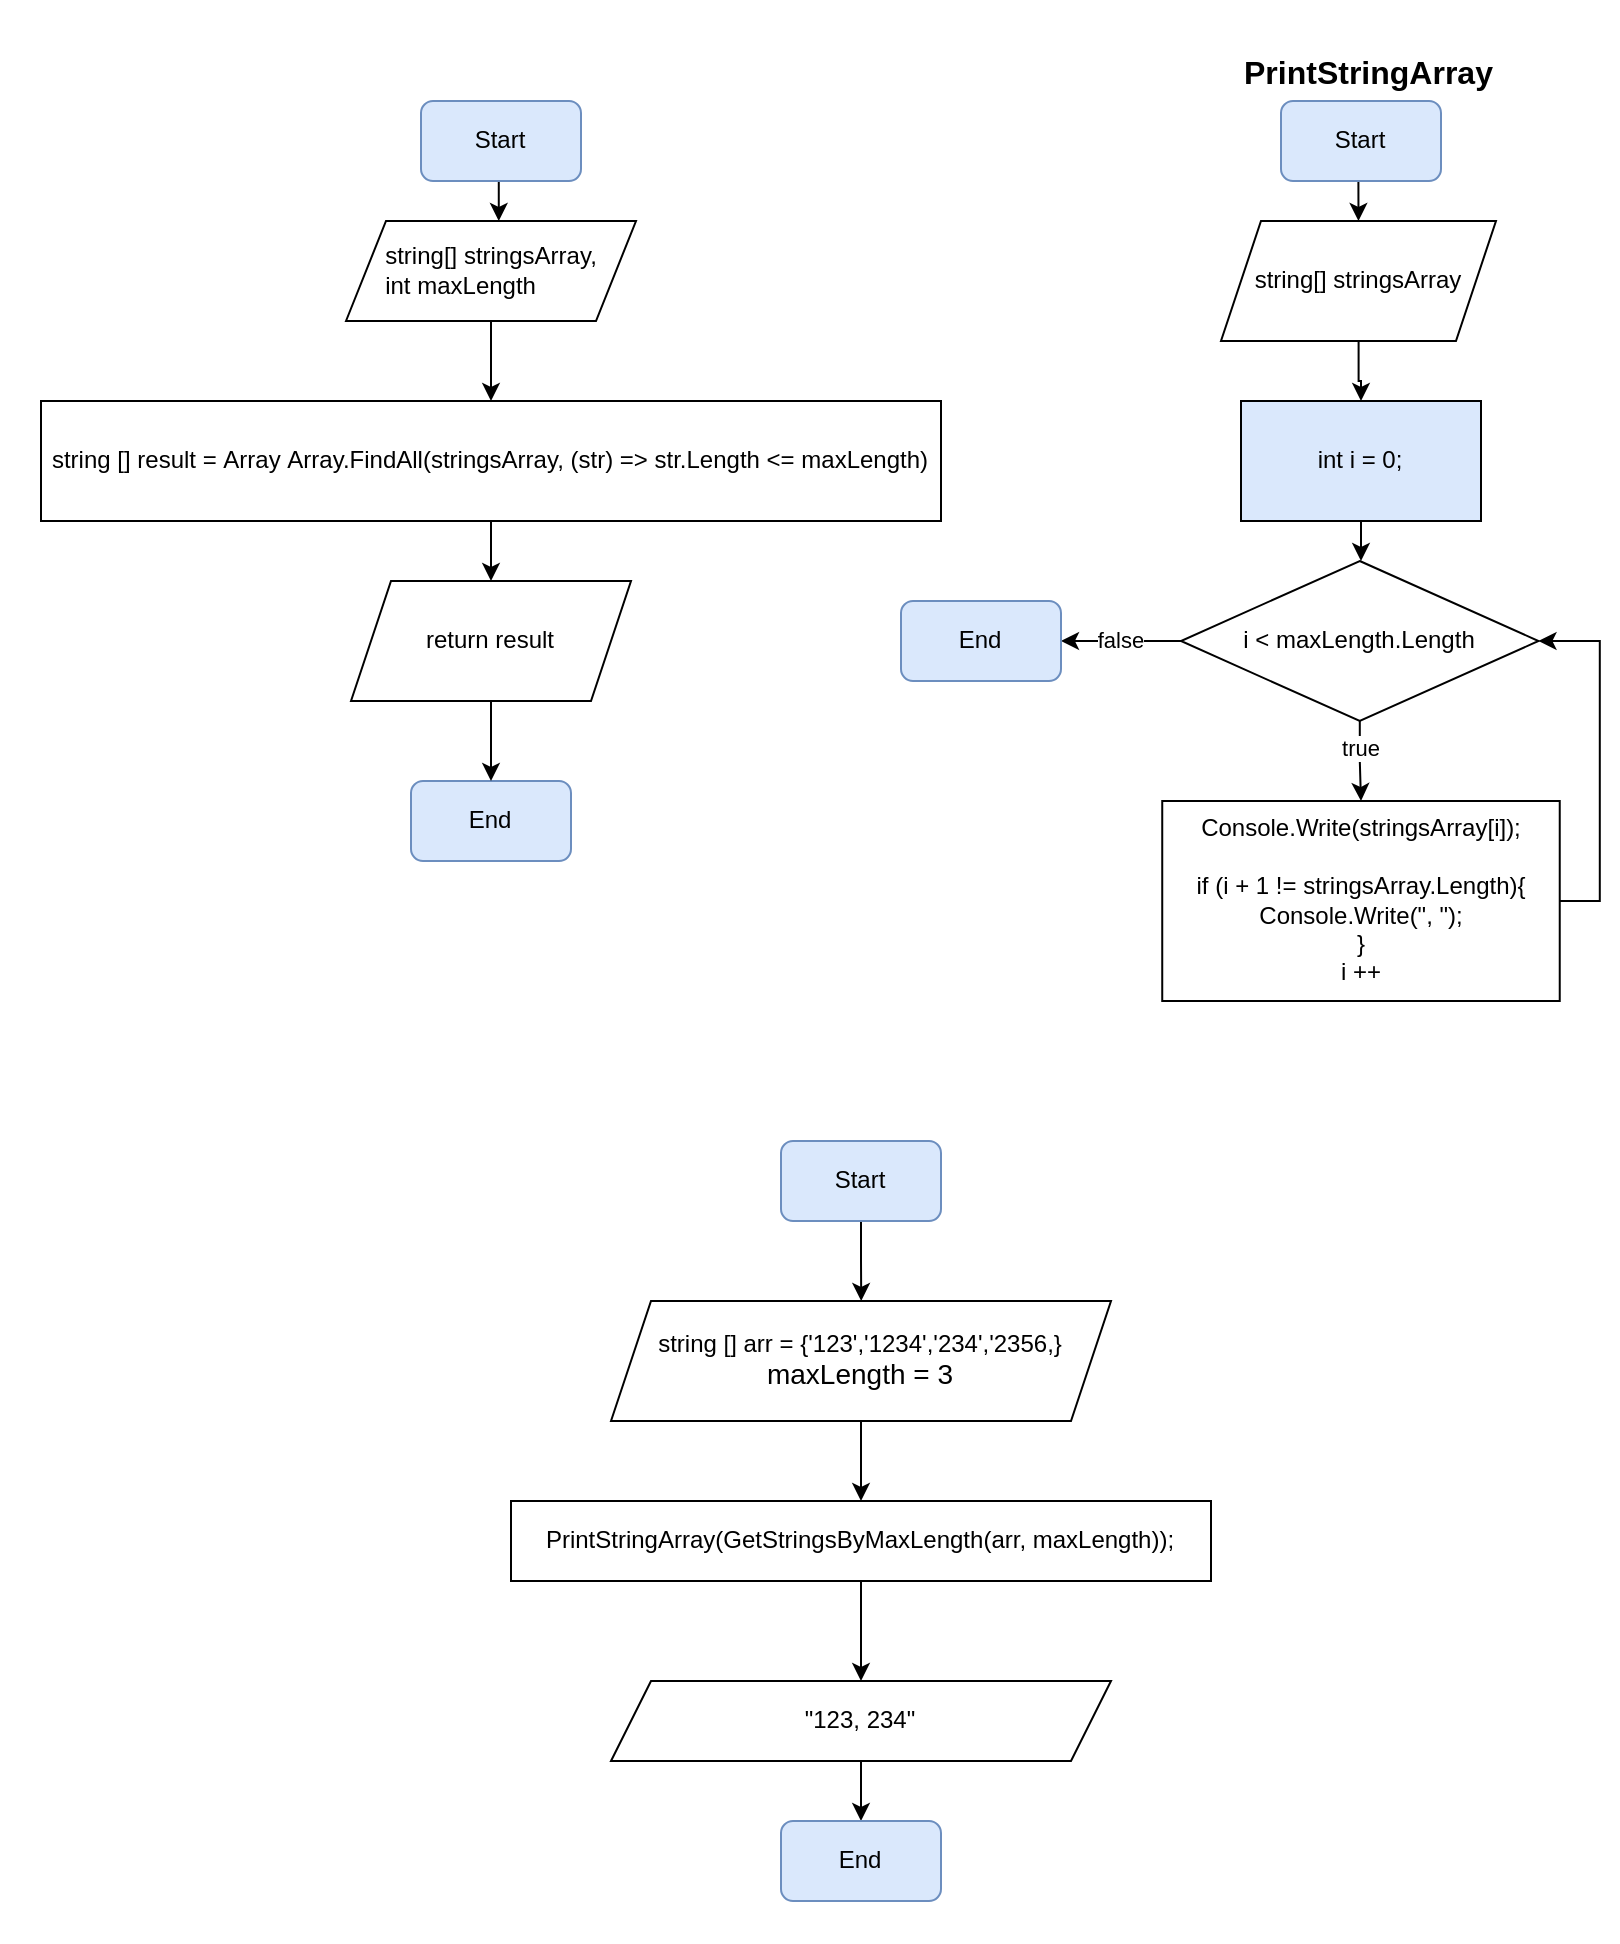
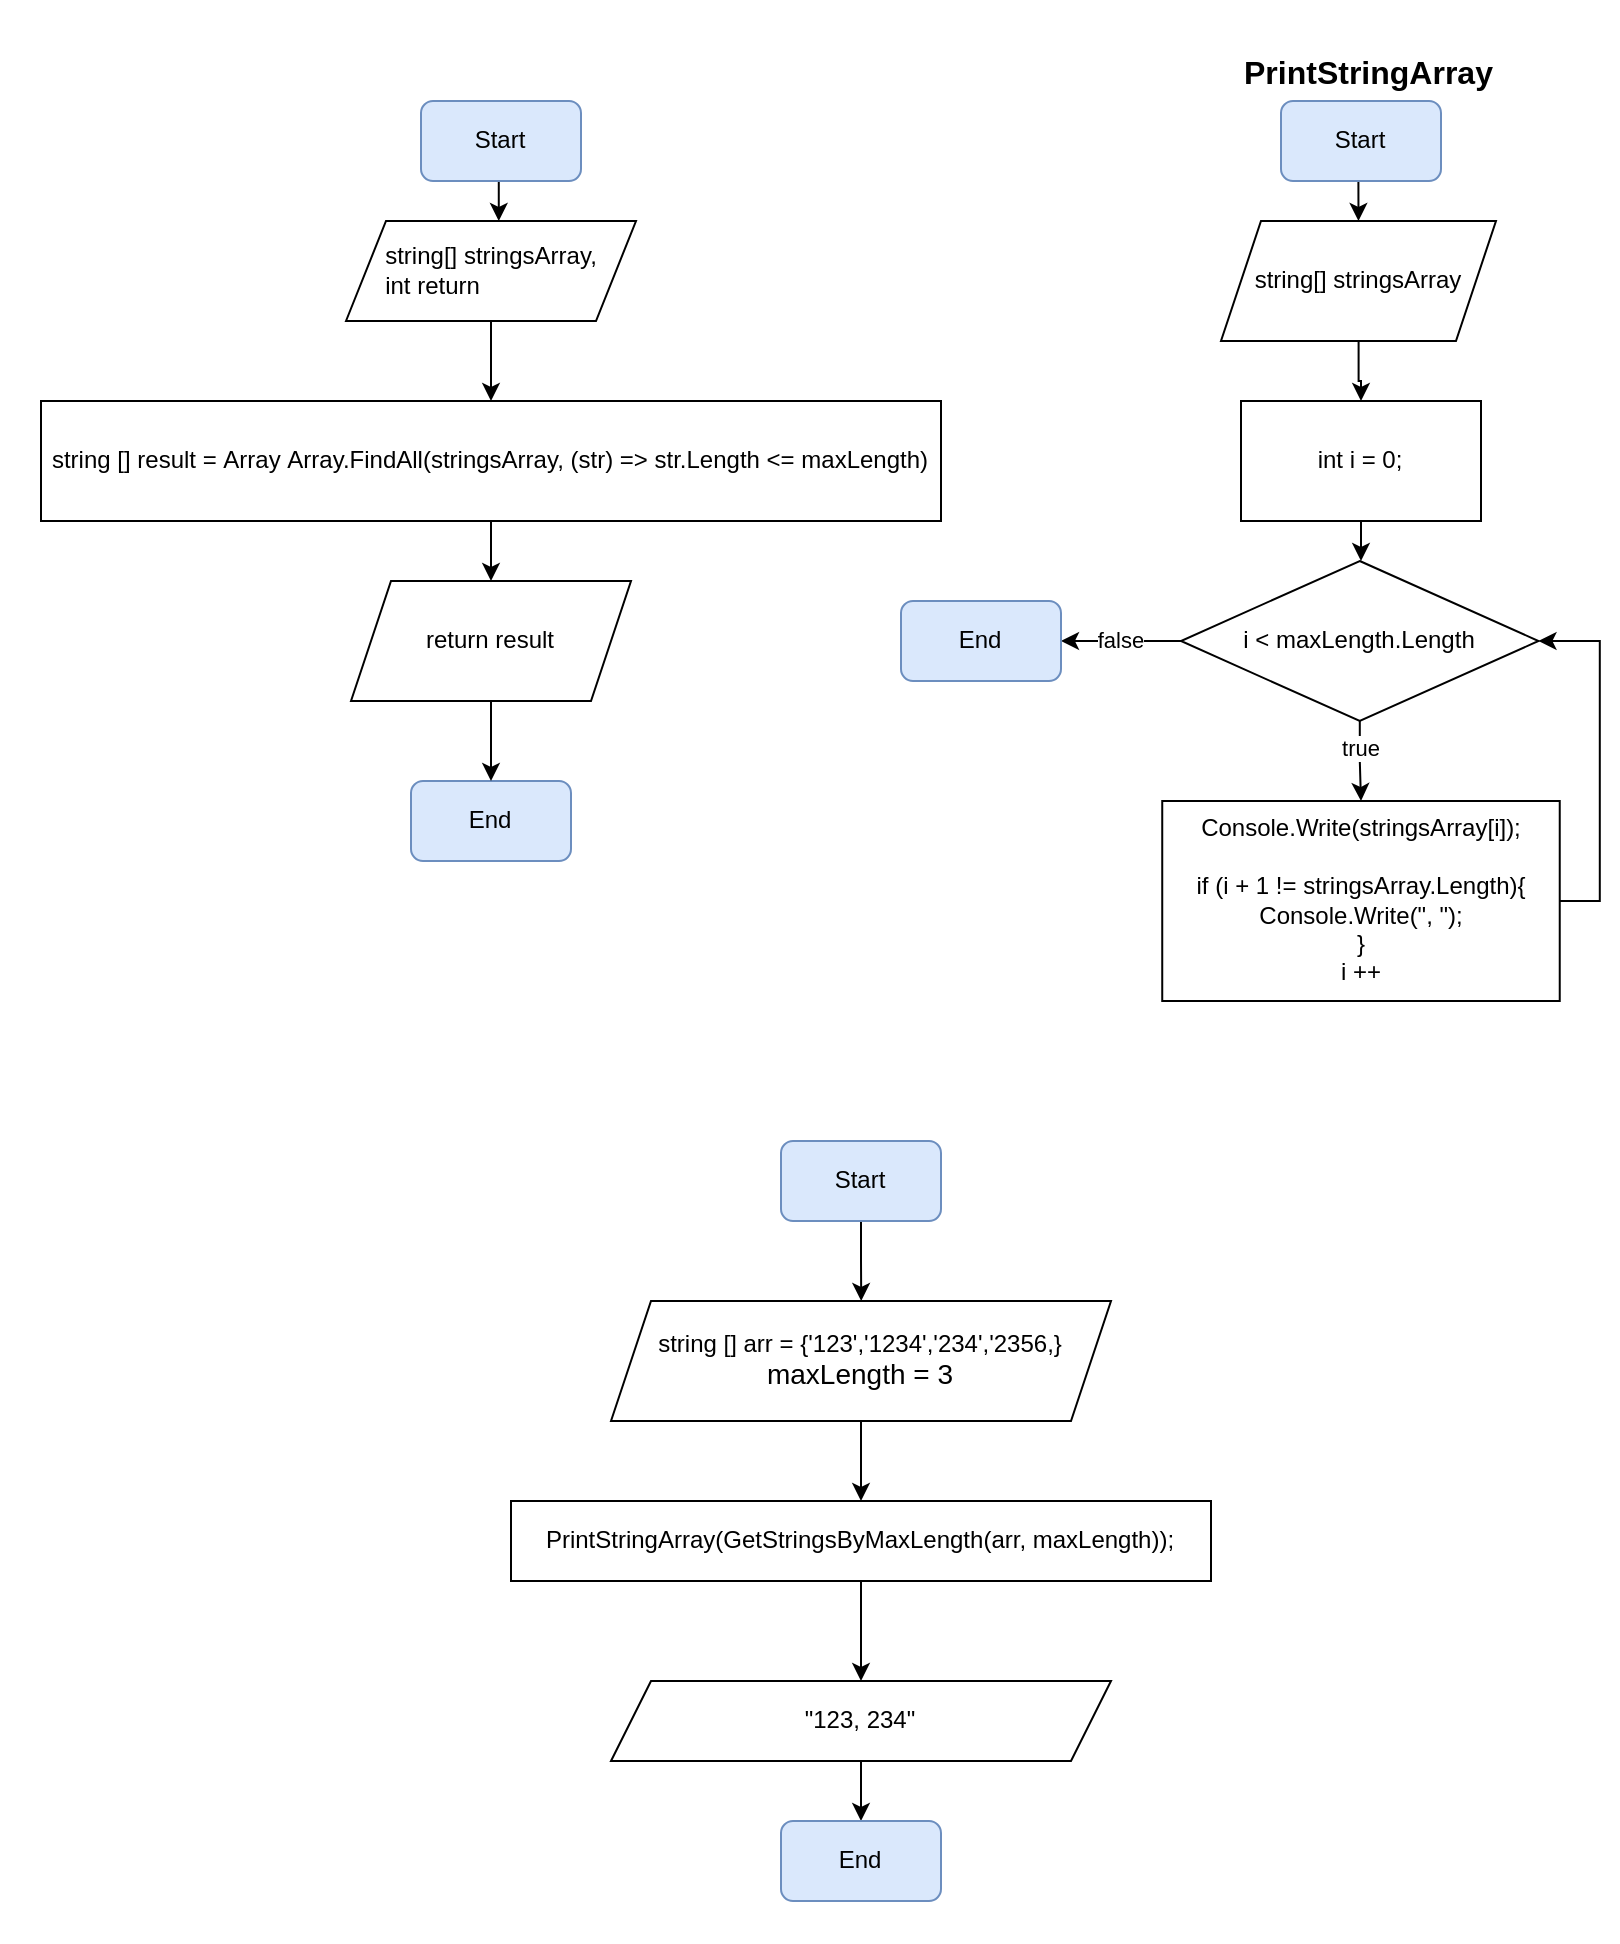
(492, 271) -> (492, 271)
(1361, 461) -> (1361, 461)
